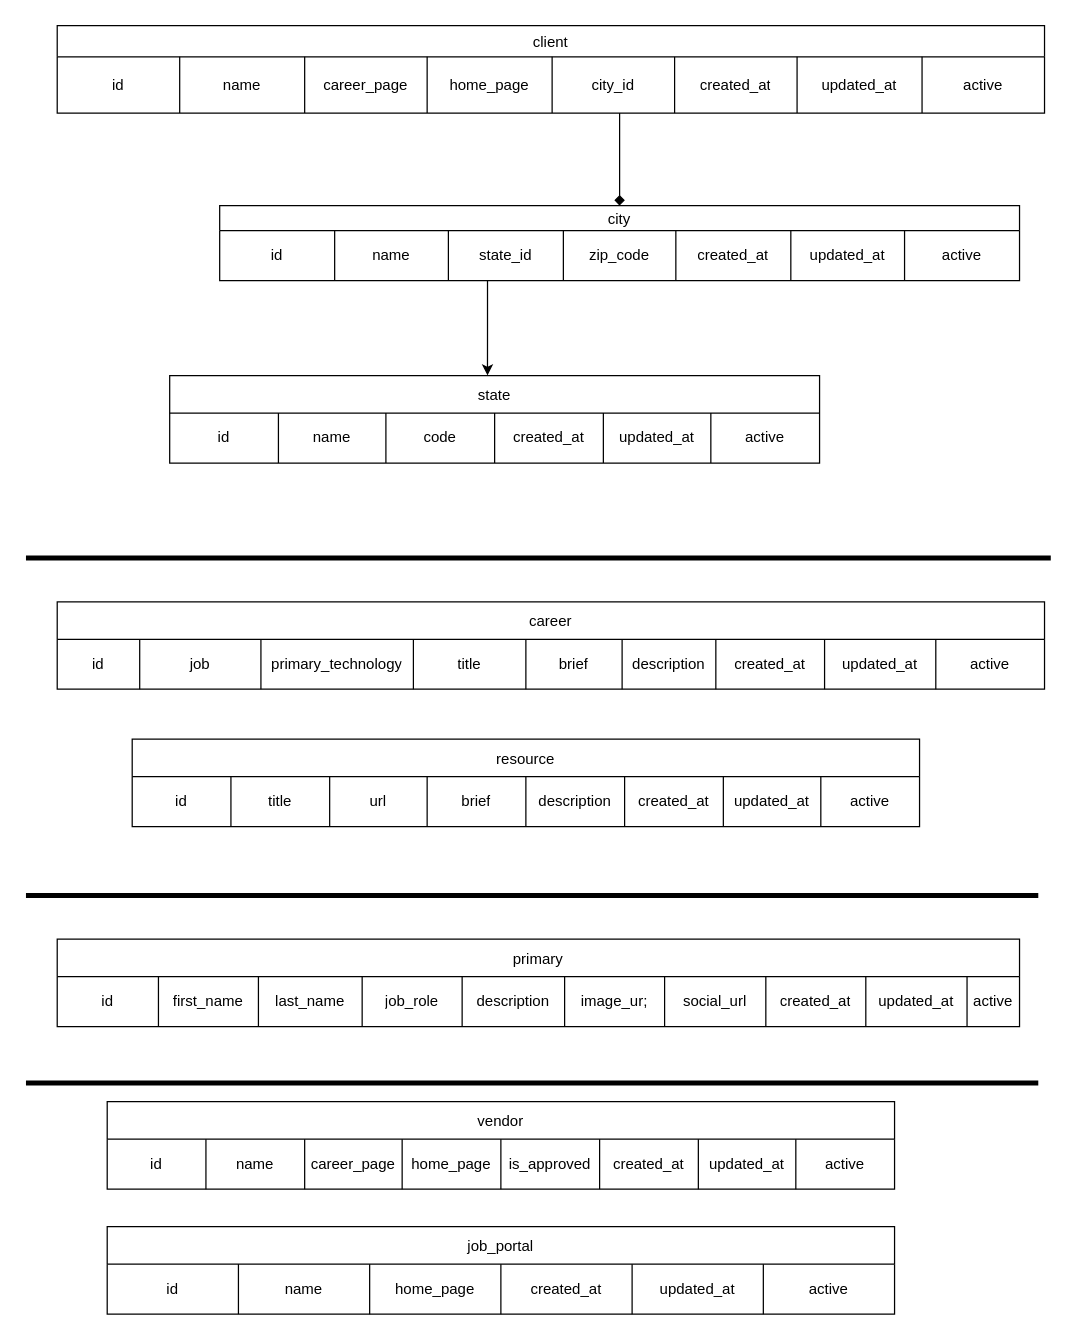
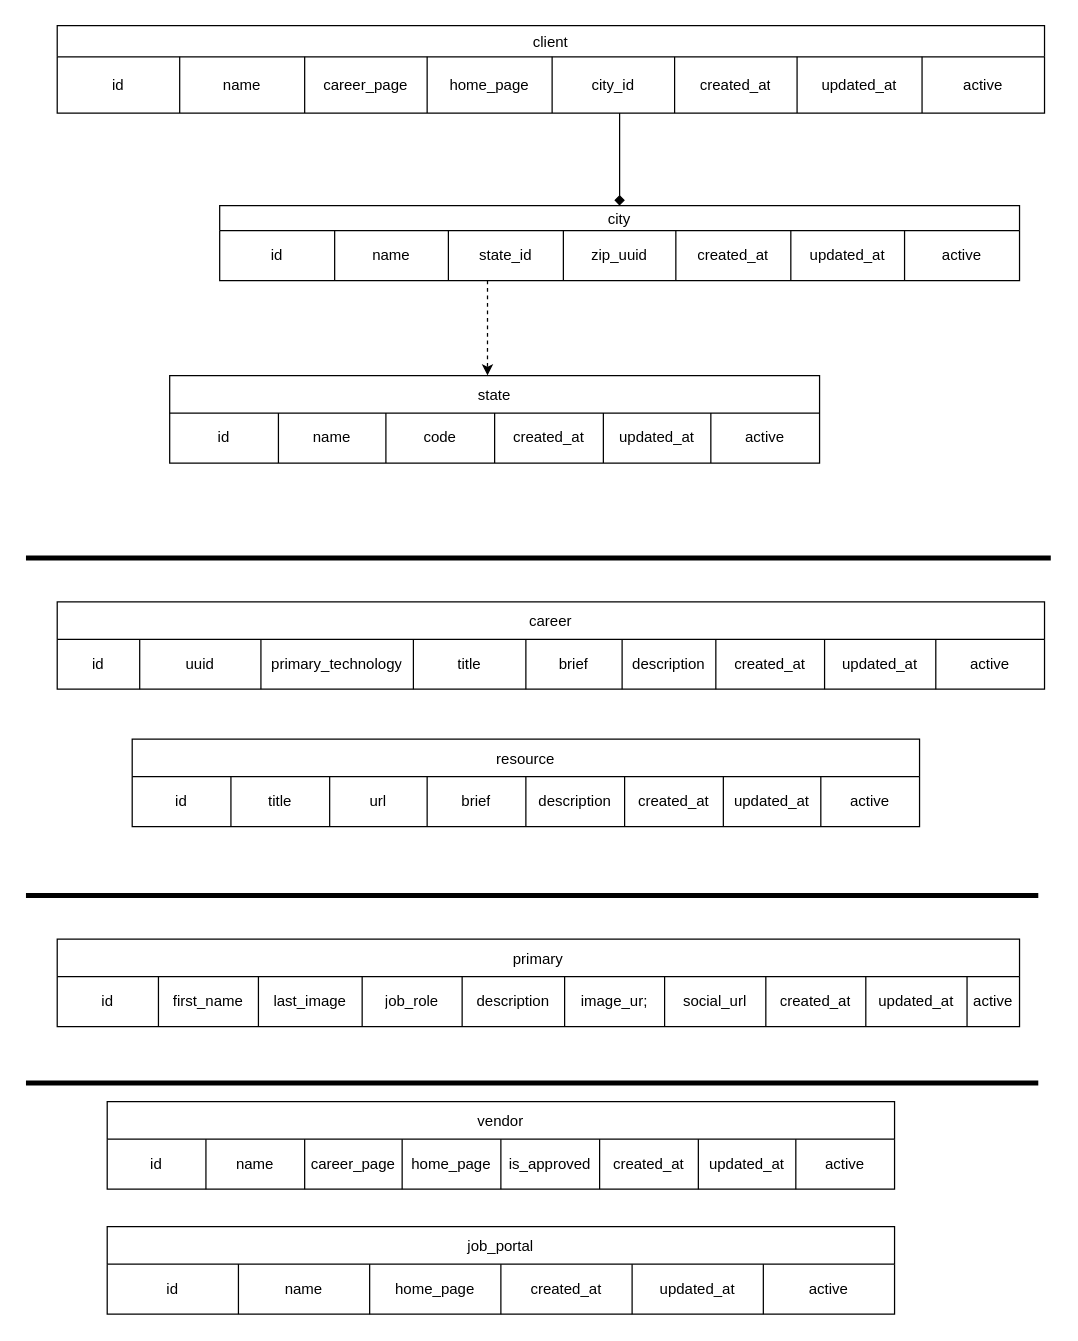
(619, 256) -> (619, 256)
(487, 323) -> (487, 323)
(200, 664) -> (200, 664)
(310, 1002) -> (310, 1002)
